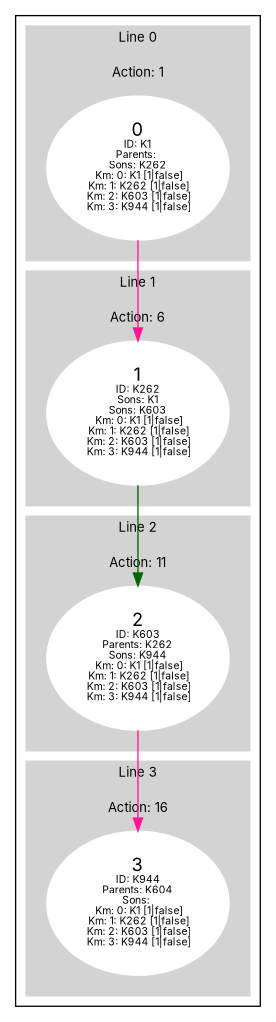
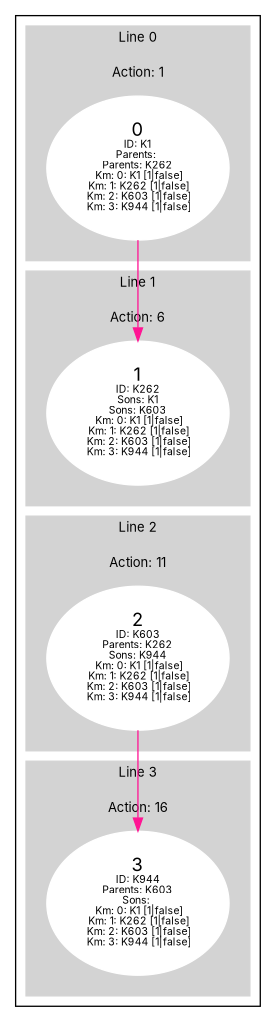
(138, 165) -> (138, 165)
(138, 529) -> none
(138, 890) -> (138, 890)
